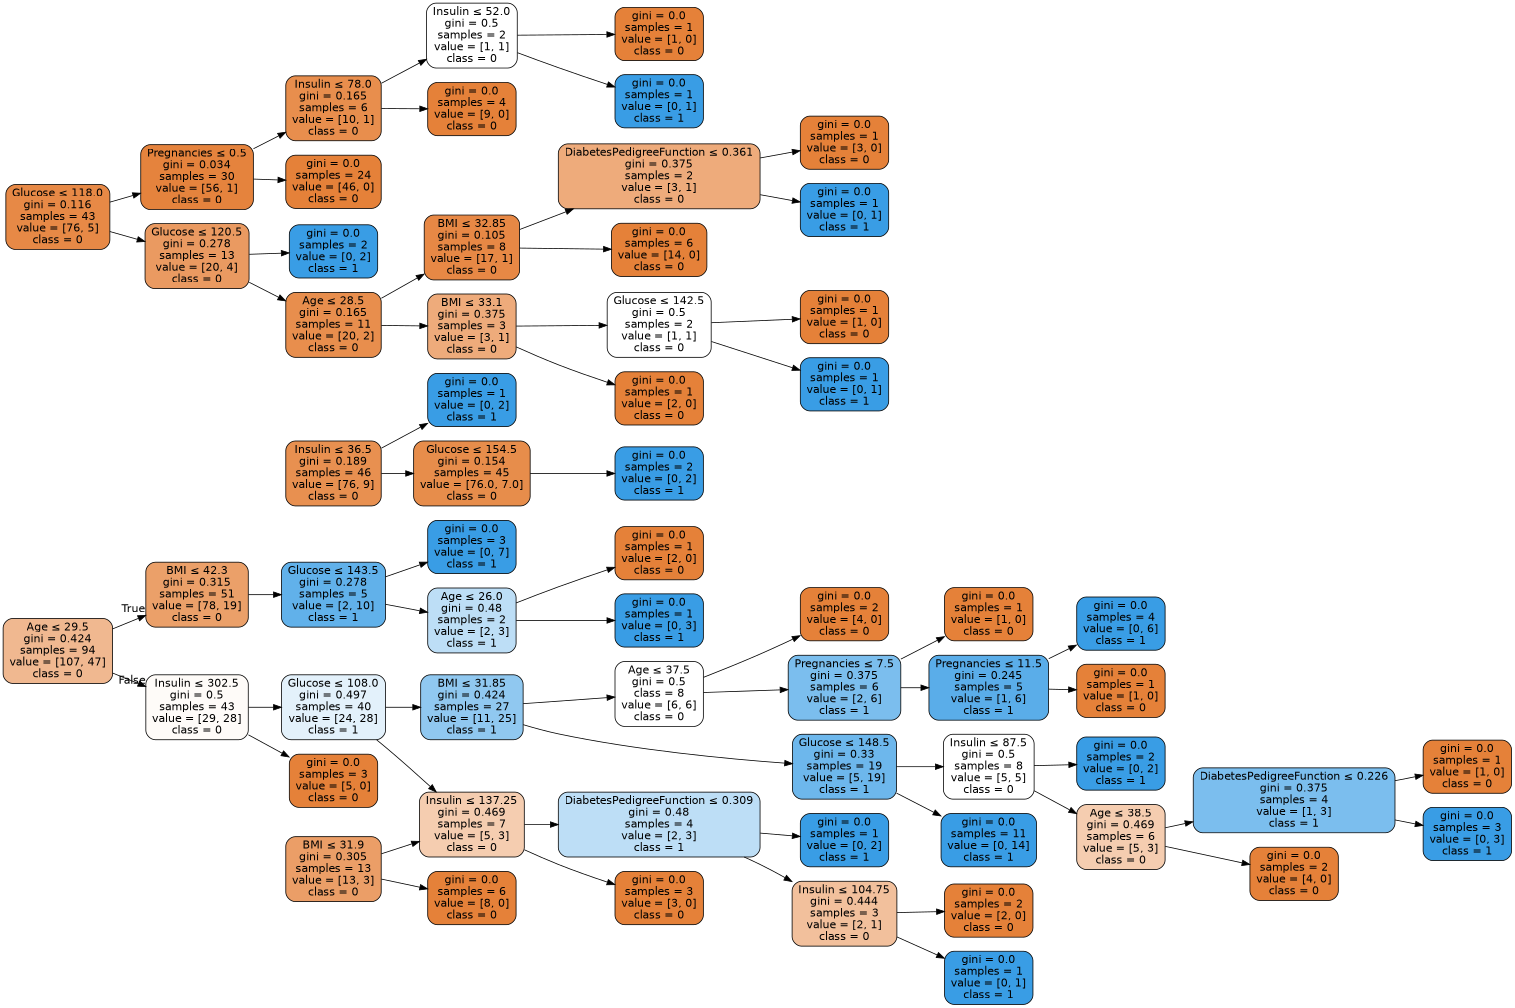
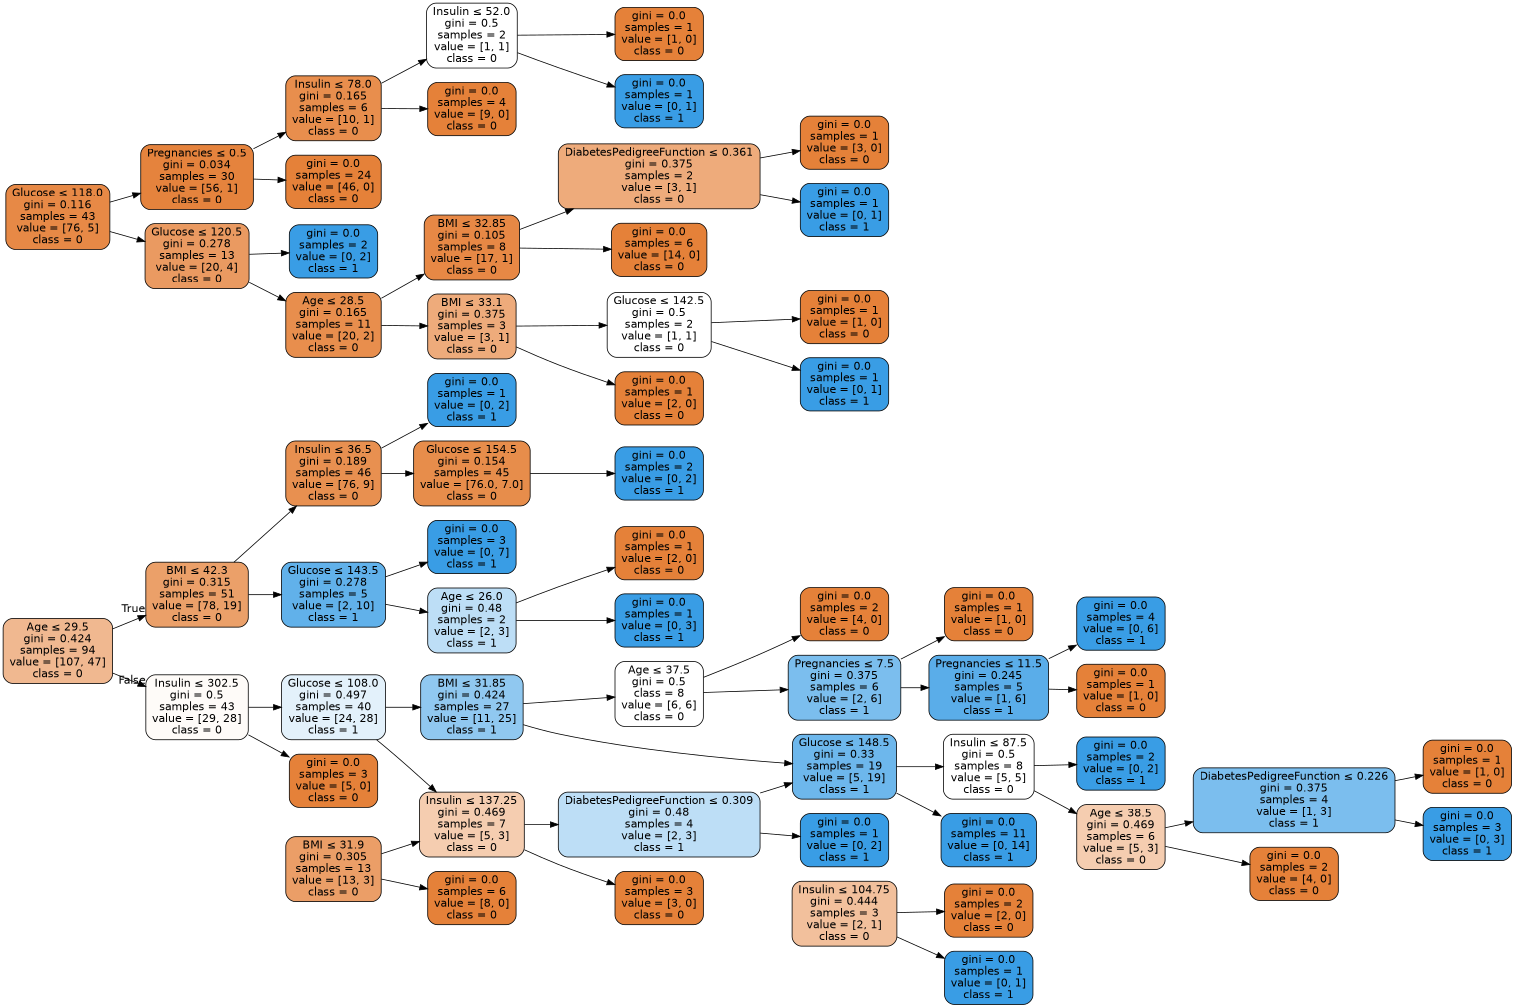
none -> (262, 537)
(765, 867) -> (772, 789)
